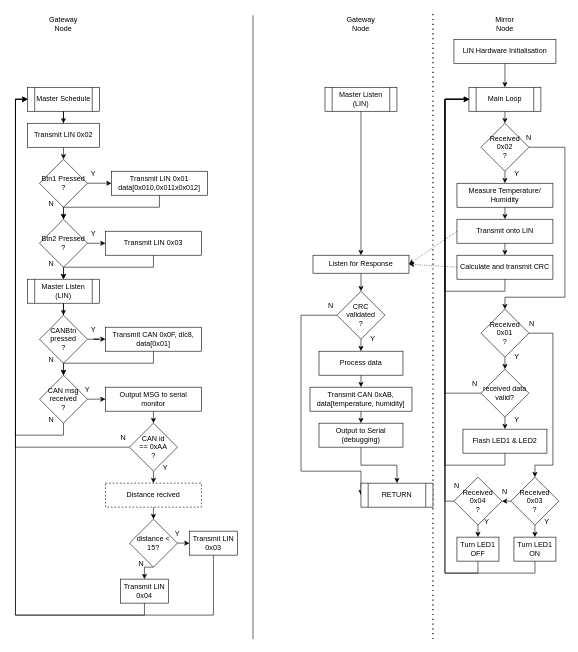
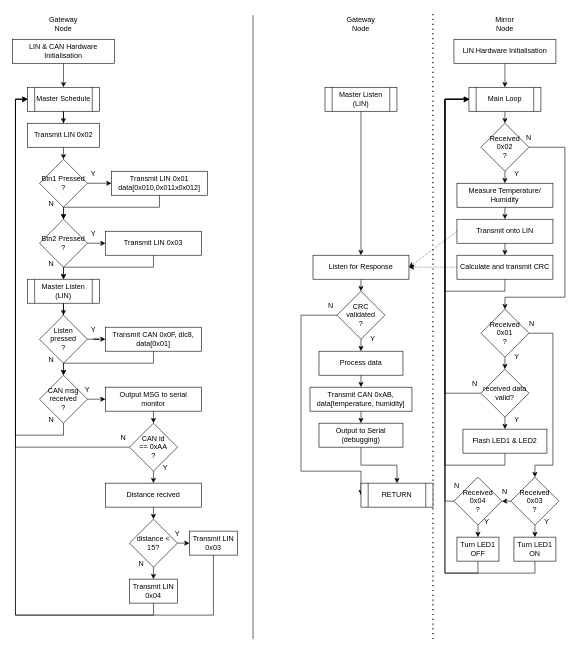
none -> (63, 51)
none -> (63, 73)
(361, 264) -> (361, 267)
(63, 339) -> (63, 339)
(153, 495) -> (153, 495)
(144, 591) -> (153, 591)
